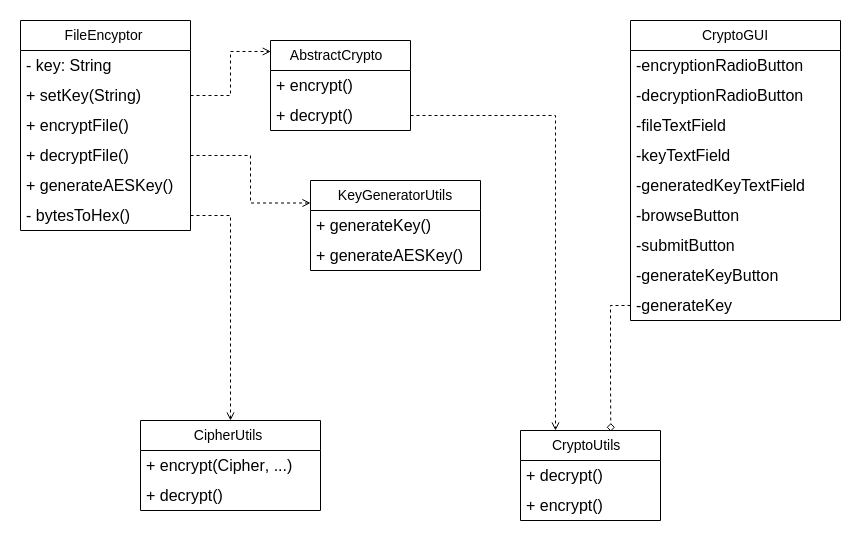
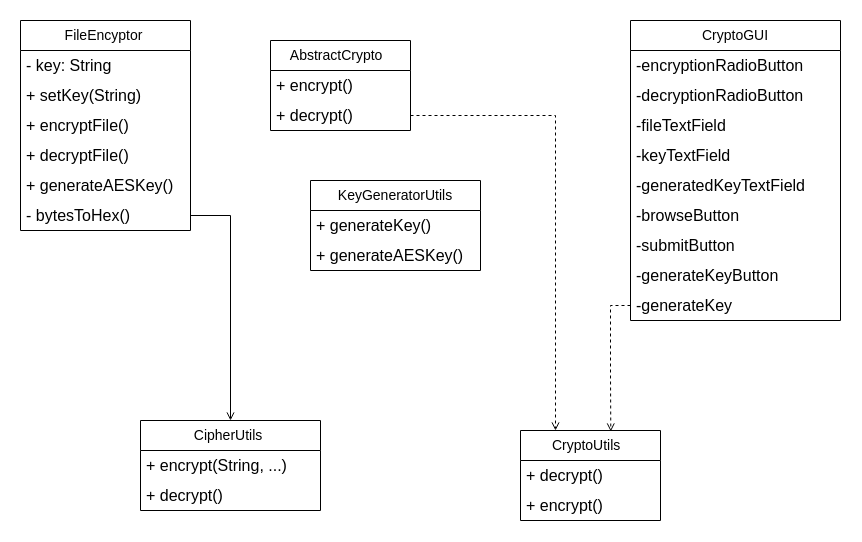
(231, 75) -> none
(251, 178) -> none
(231, 297) -> (231, 297)
(611, 423) -> (611, 425)
(210, 466) -> (210, 466)
